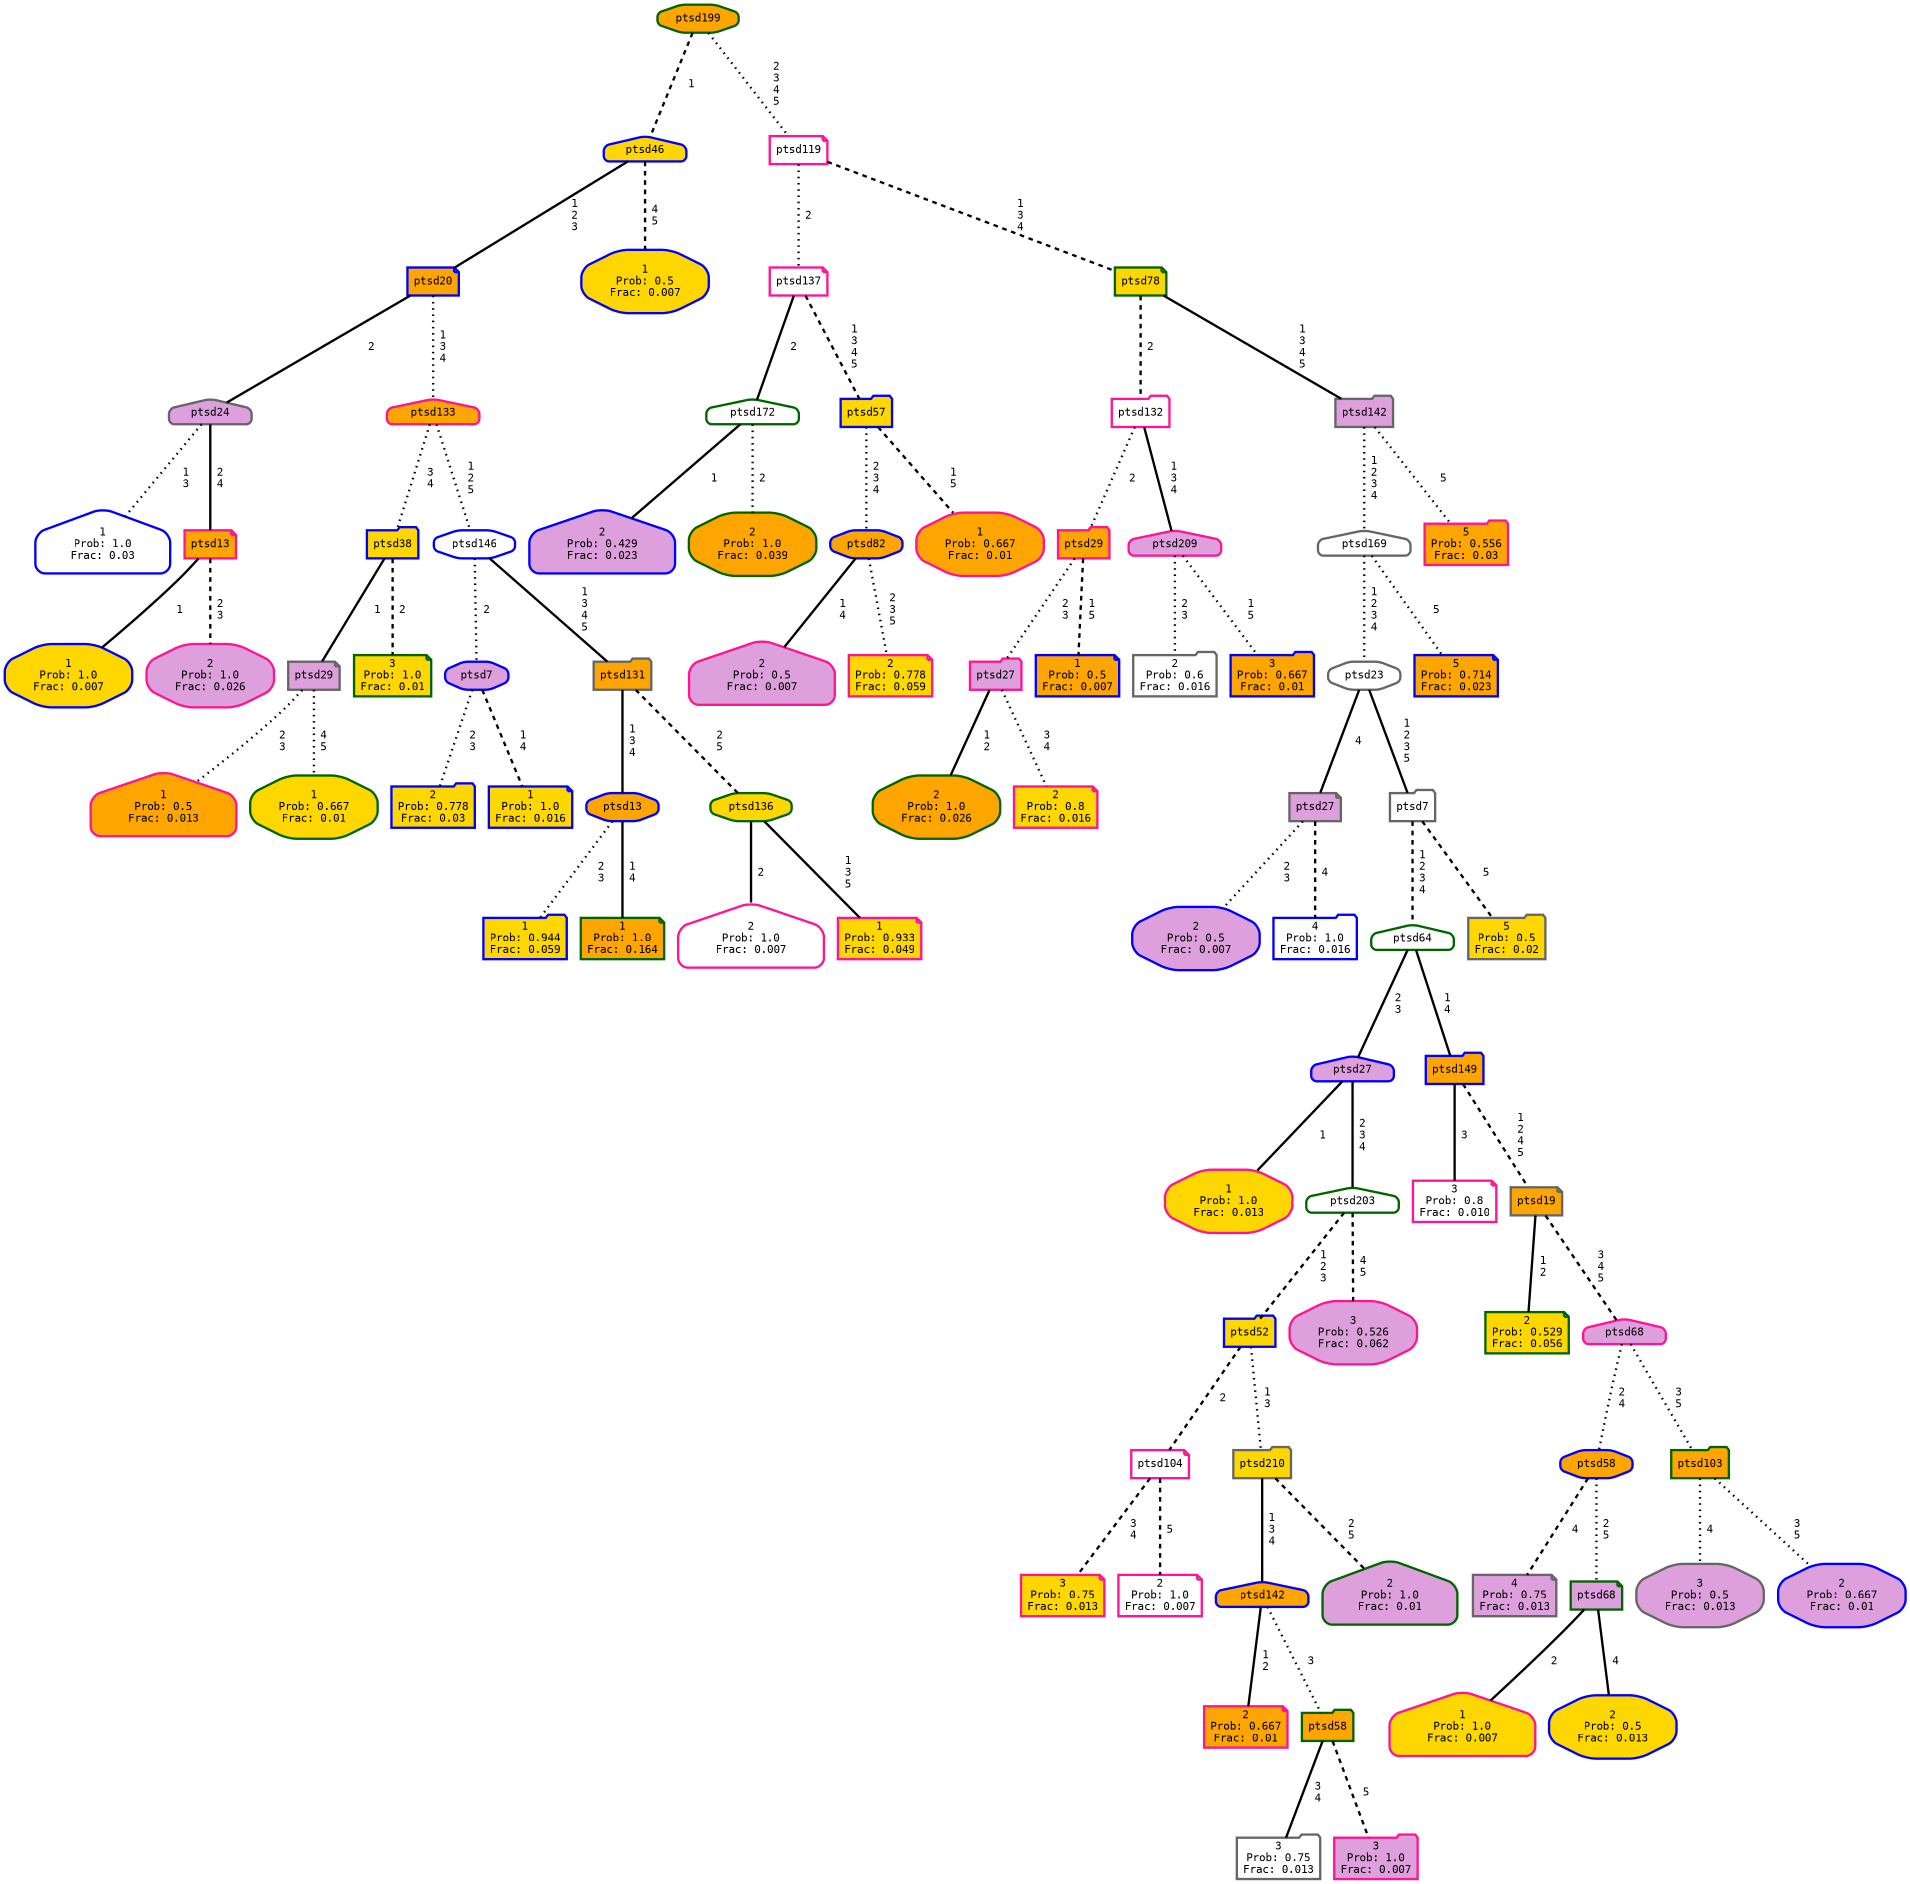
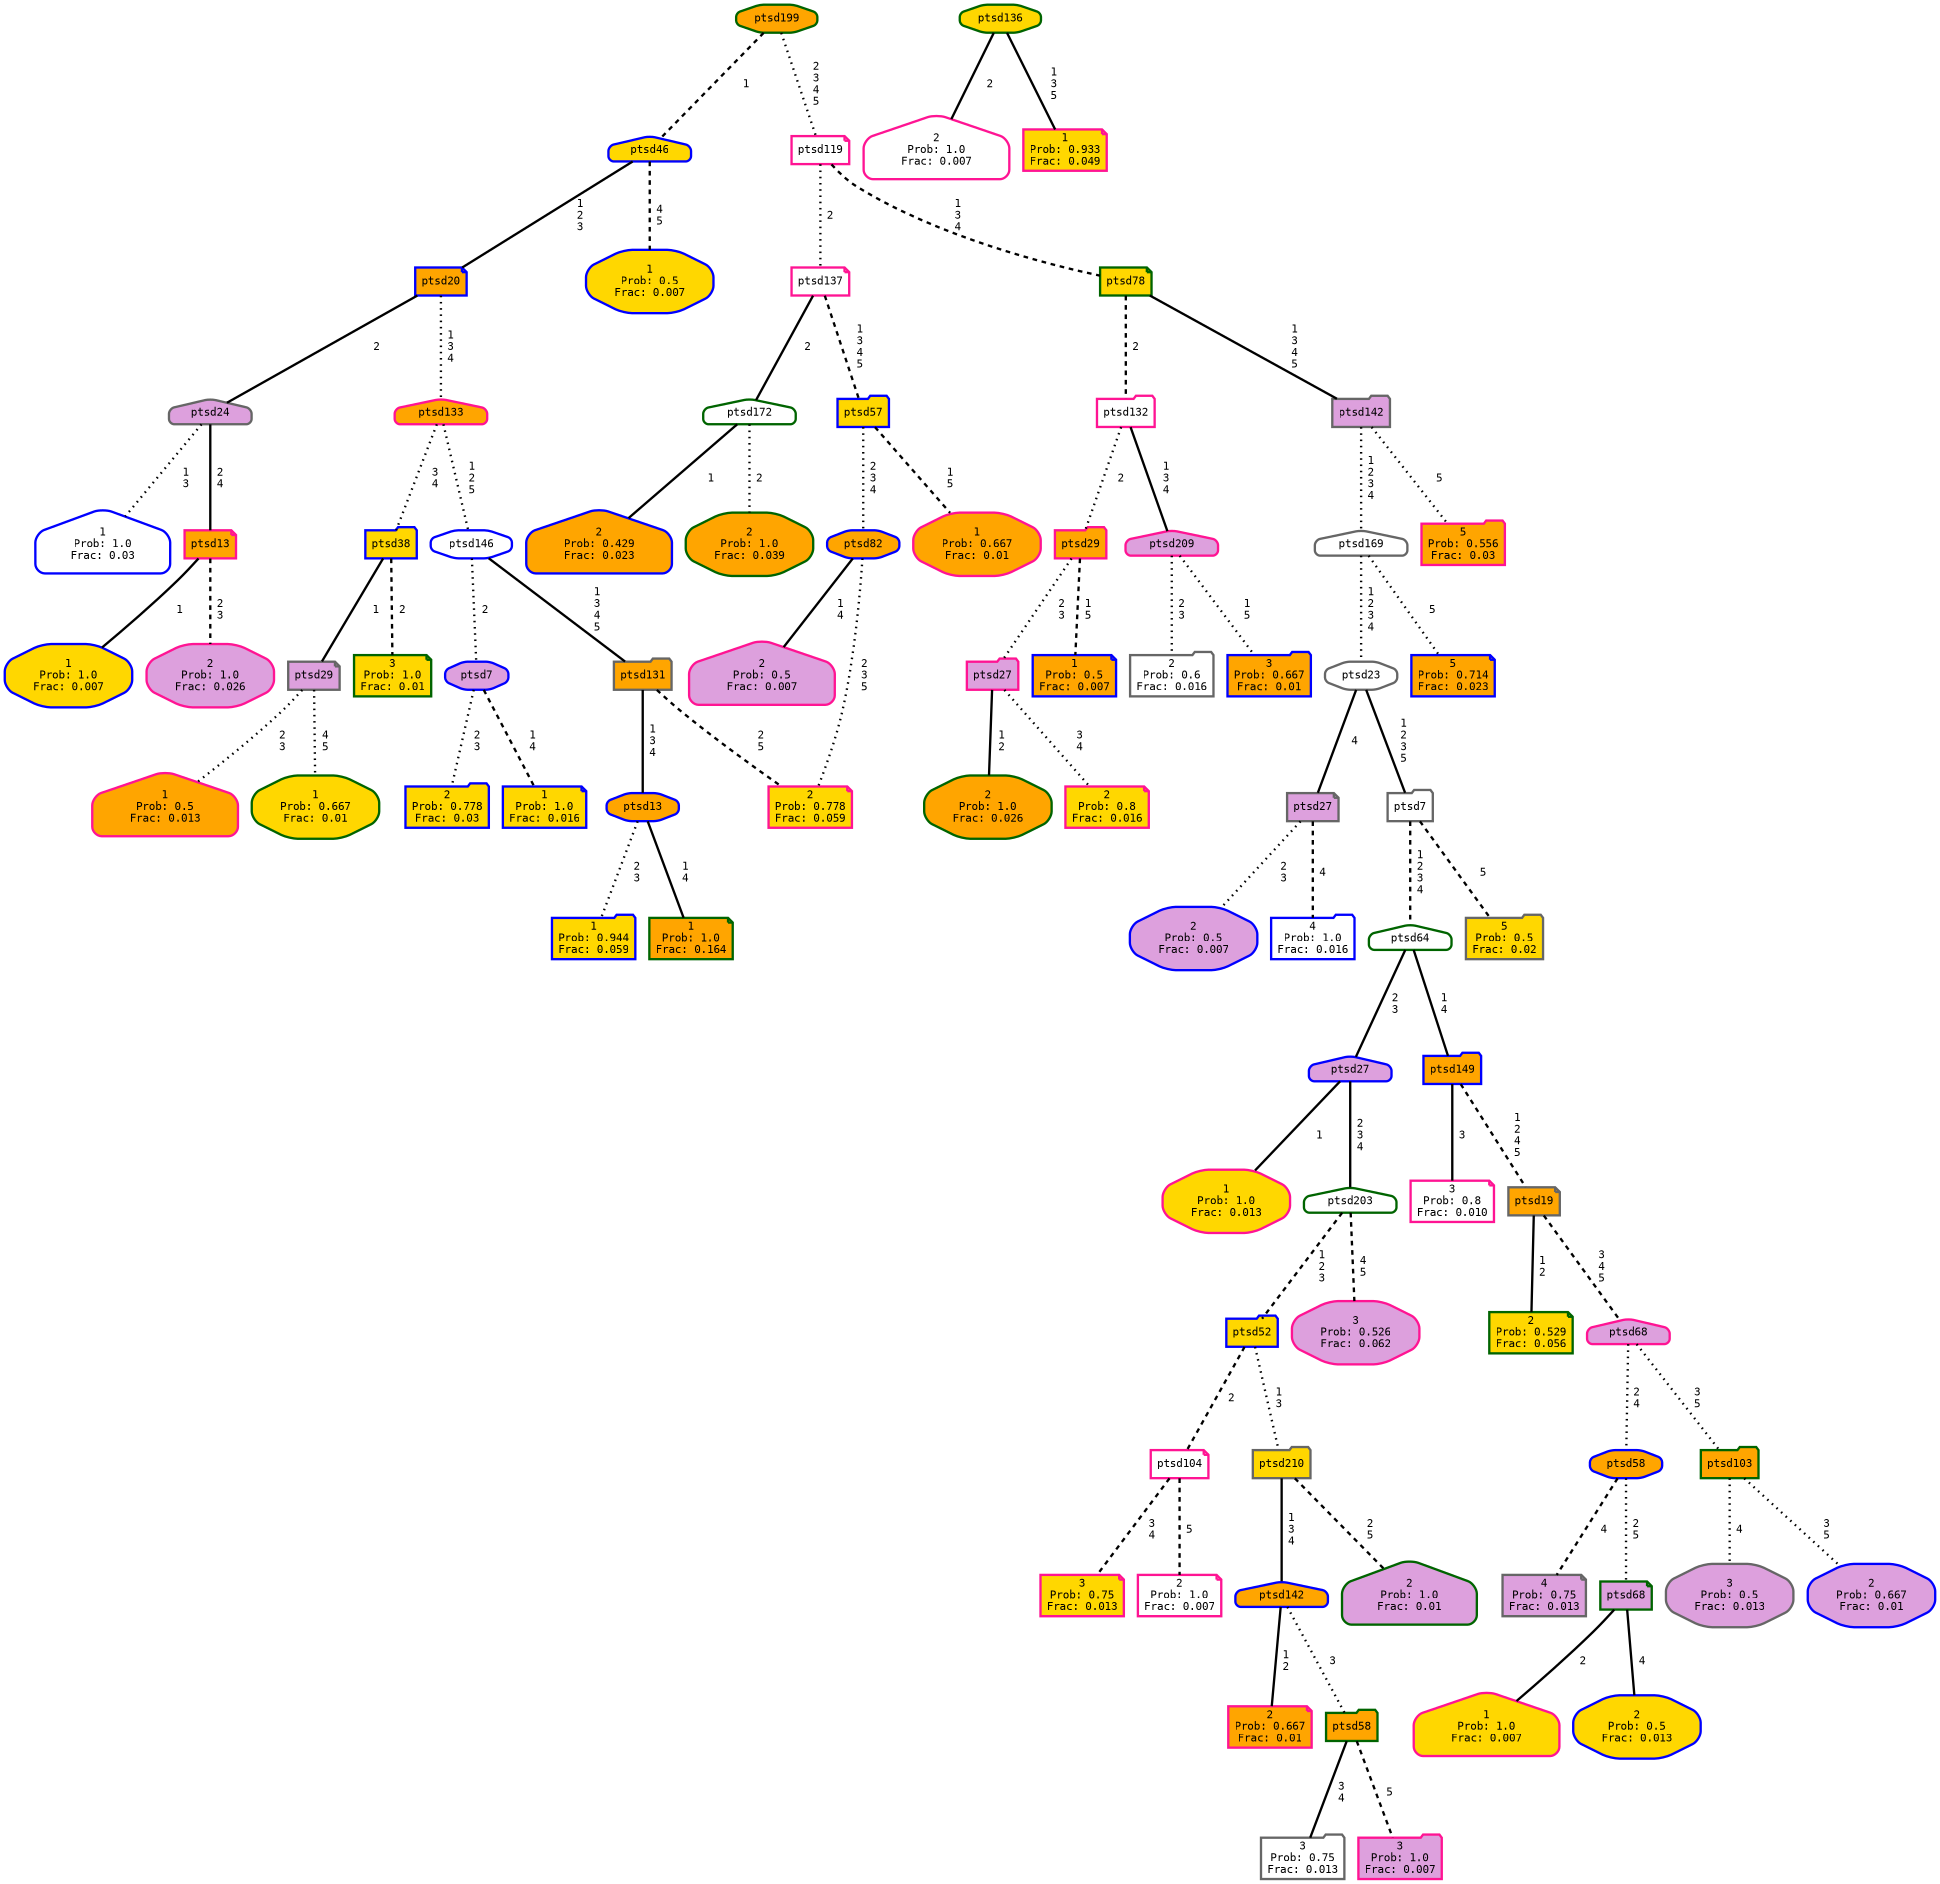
(602, 544) -> (599, 544)
(687, 741) -> (718, 740)
